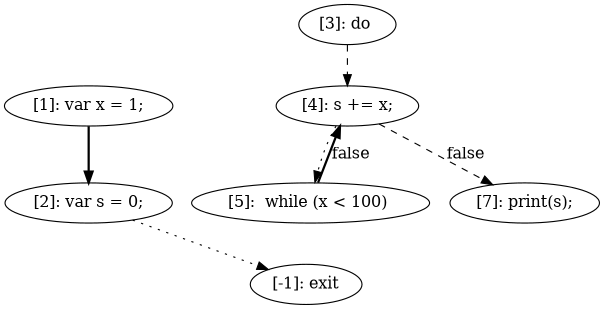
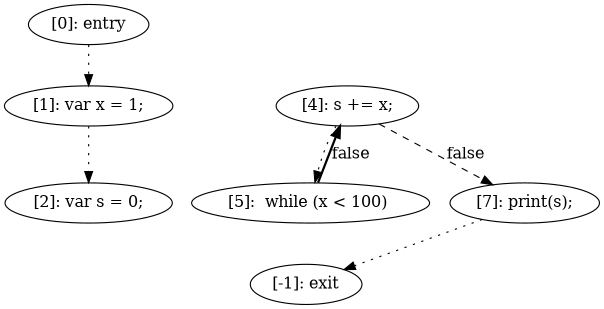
none -> (89, 25)
(347, 25) -> none
(89, 149) -> (89, 149)
(195, 243) -> (418, 243)
